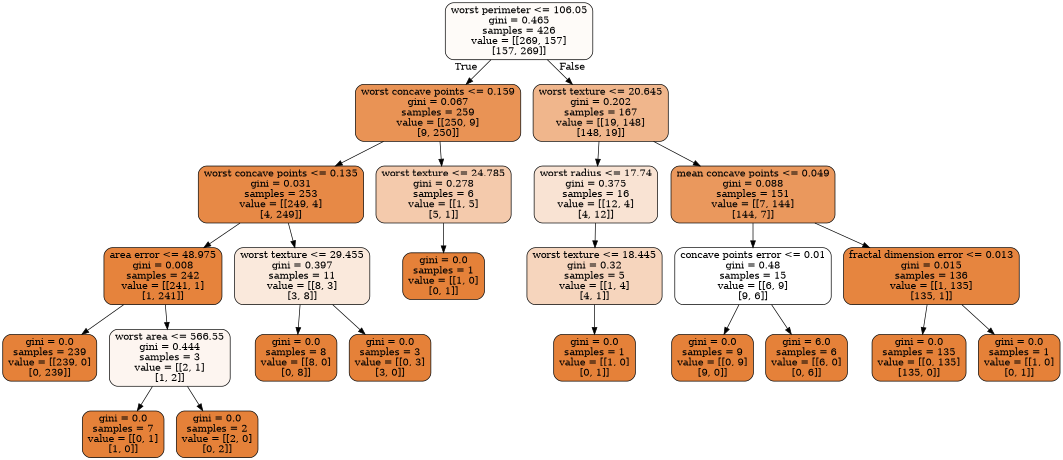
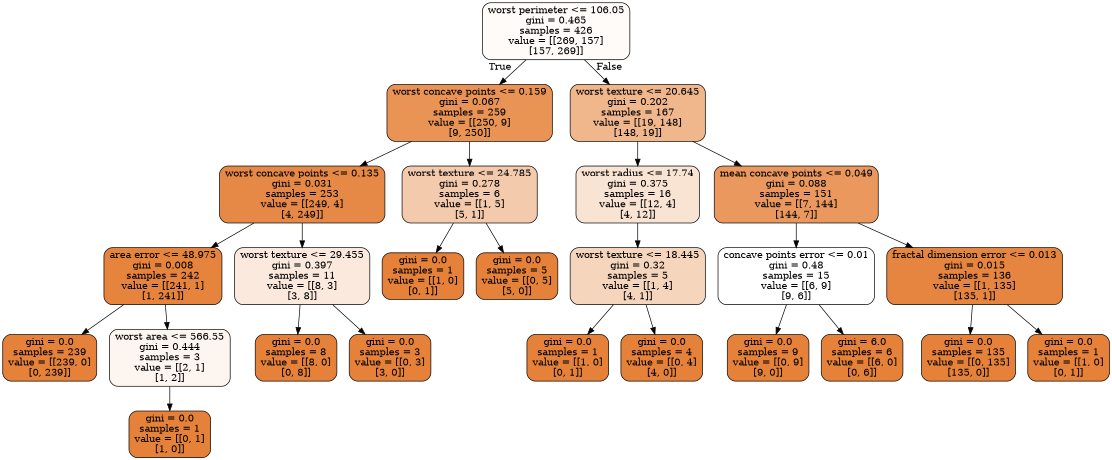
none -> (517, 276)
none -> (662, 358)
(123, 434) -> (170, 434)
(217, 434) -> none
